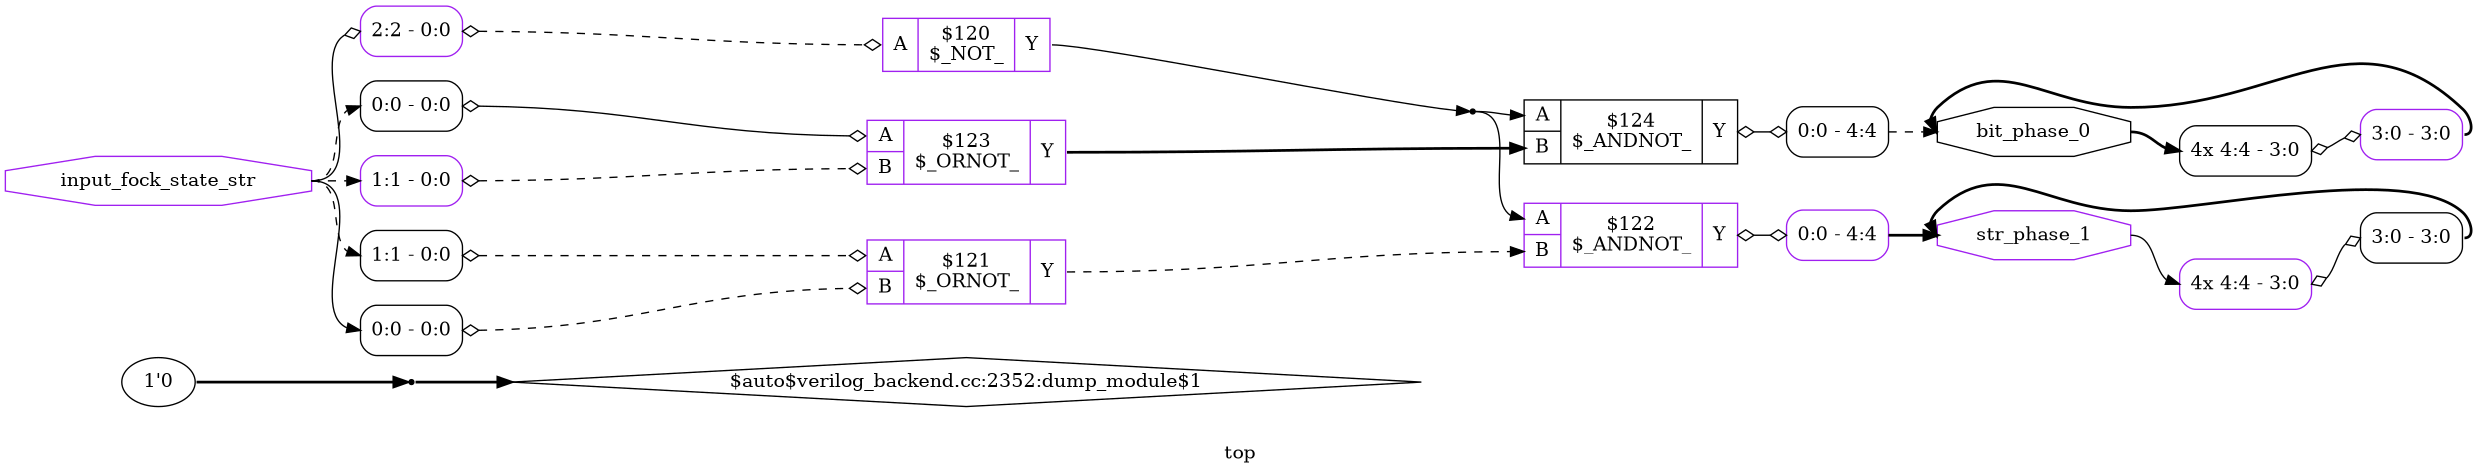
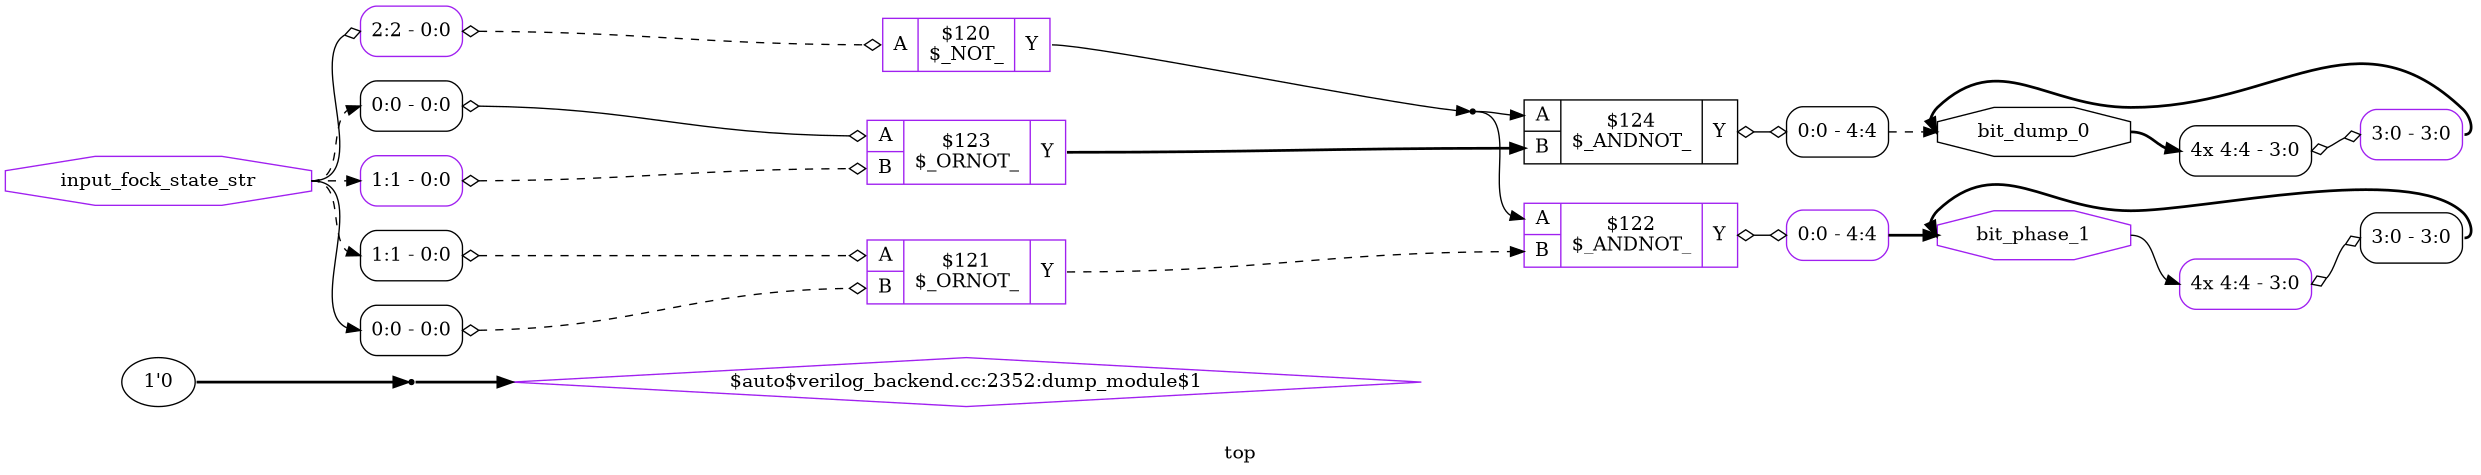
(2034, 132) -> (2034, 132)
(2034, 235) -> (2034, 235)
(966, 382) -> (966, 382)
